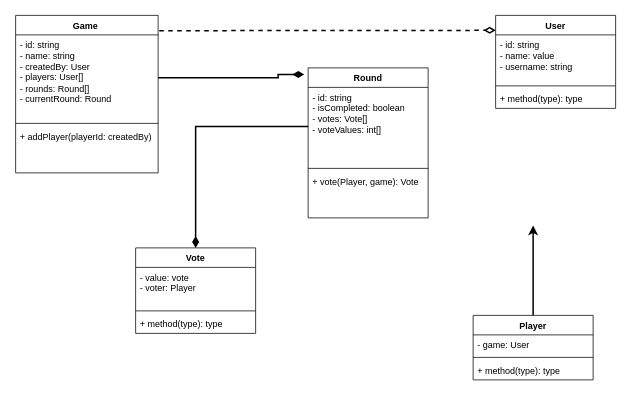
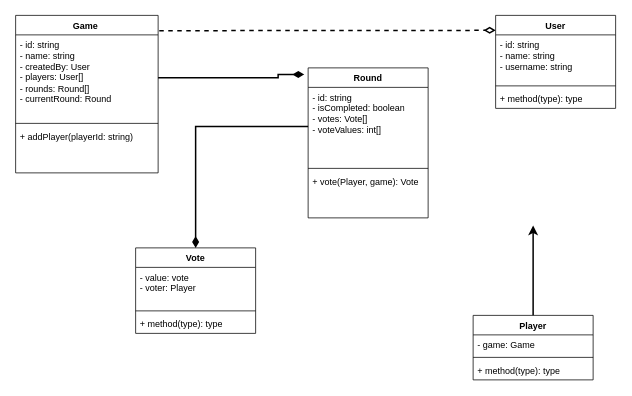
(541, 56) -> (541, 56)
(87, 142) -> (86, 137)
(504, 346) -> (504, 346)
